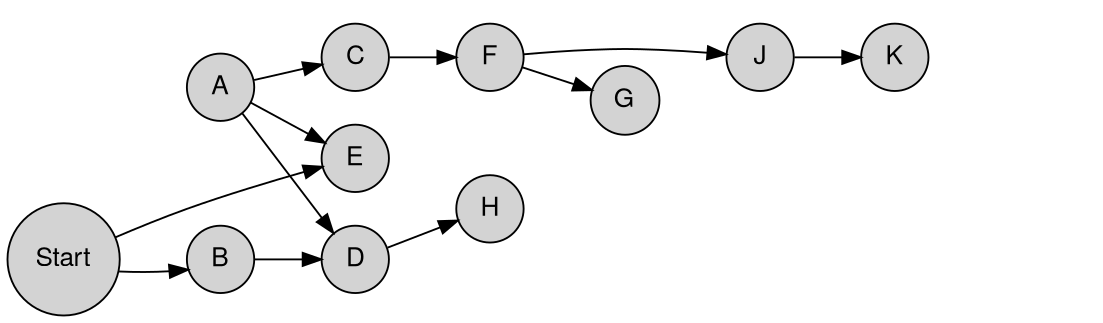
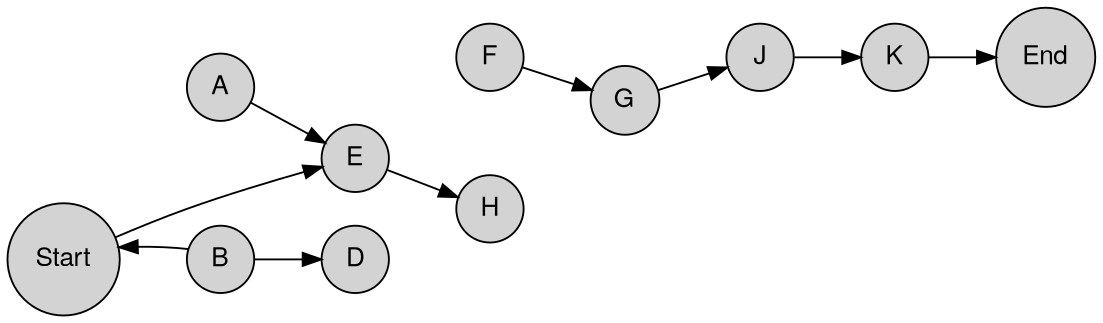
(615, 49) -> (684, 82)
(355, 57) -> none
none -> (1046, 57)
(282, 166) -> none
(414, 237) -> (414, 180)
(144, 272) -> (163, 247)
